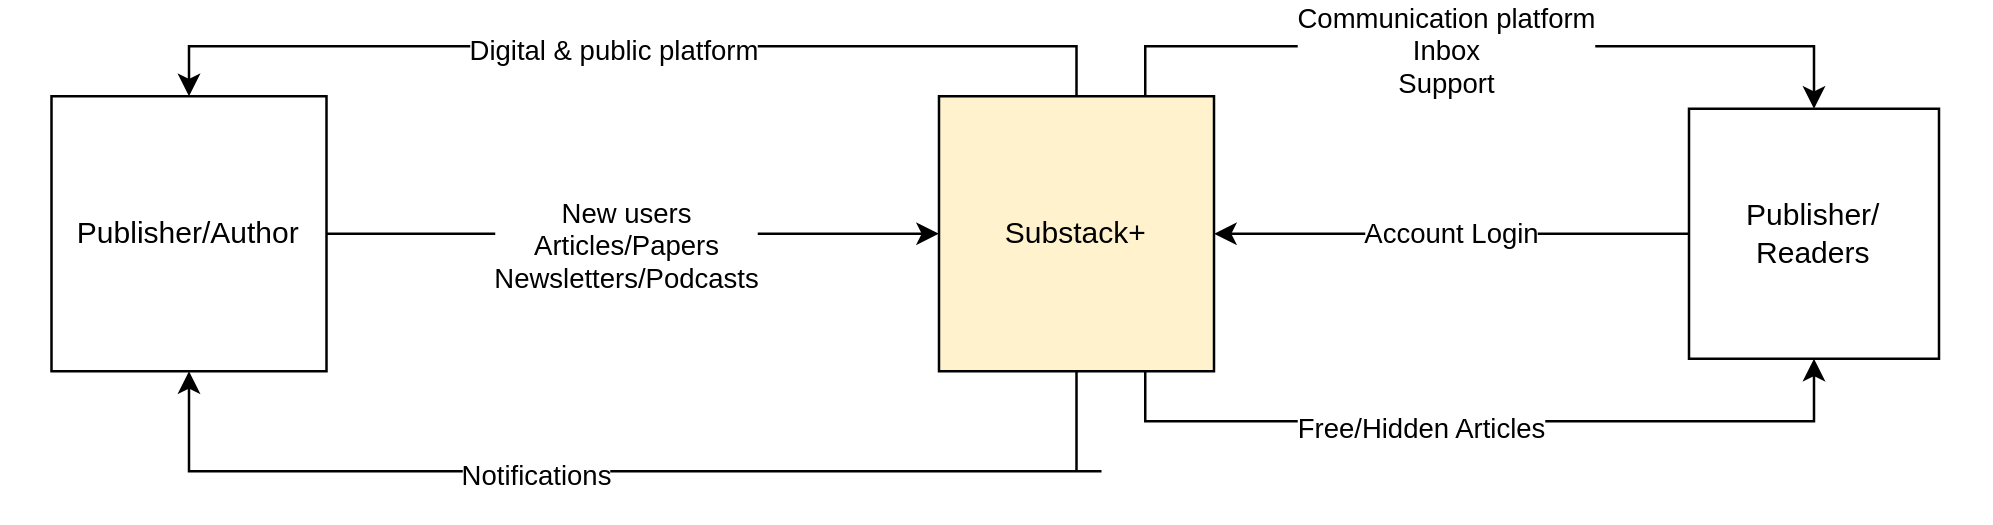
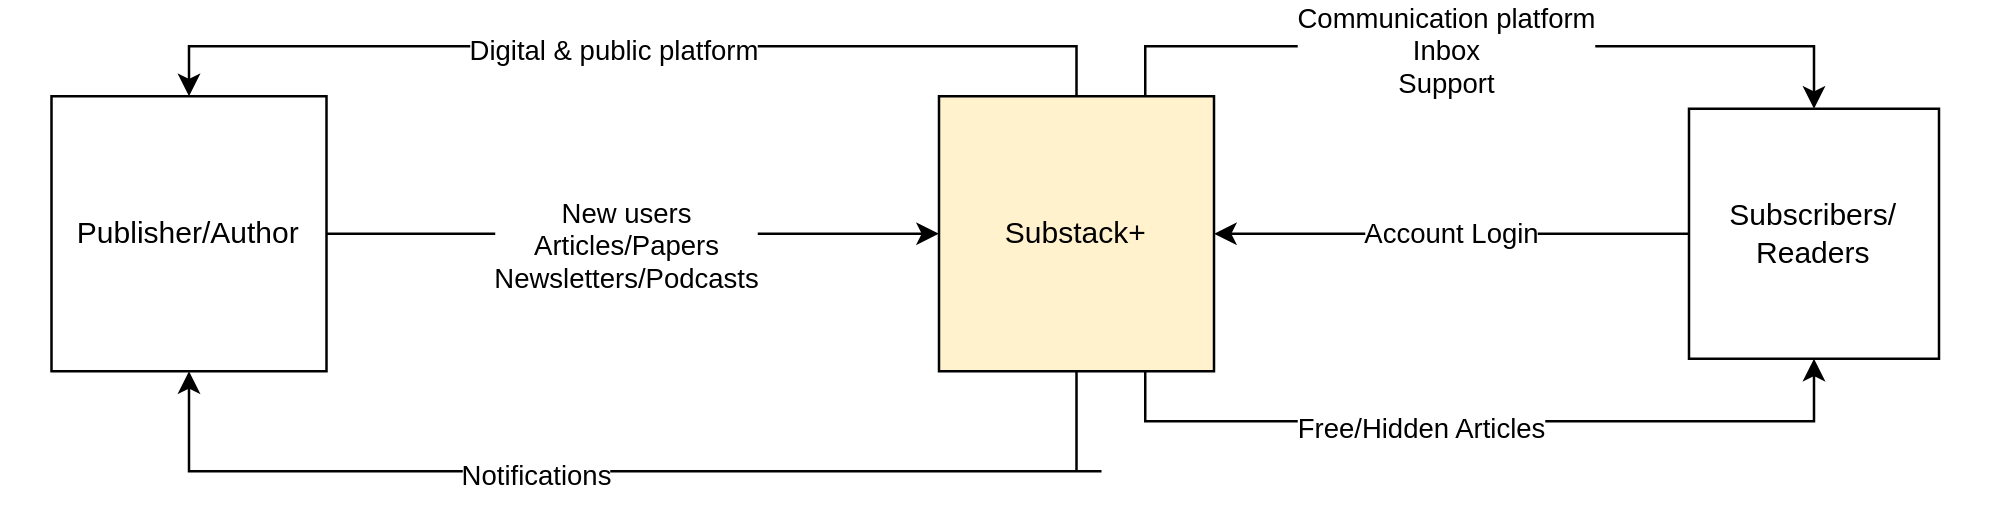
(1814, 234) -> (1814, 234)
